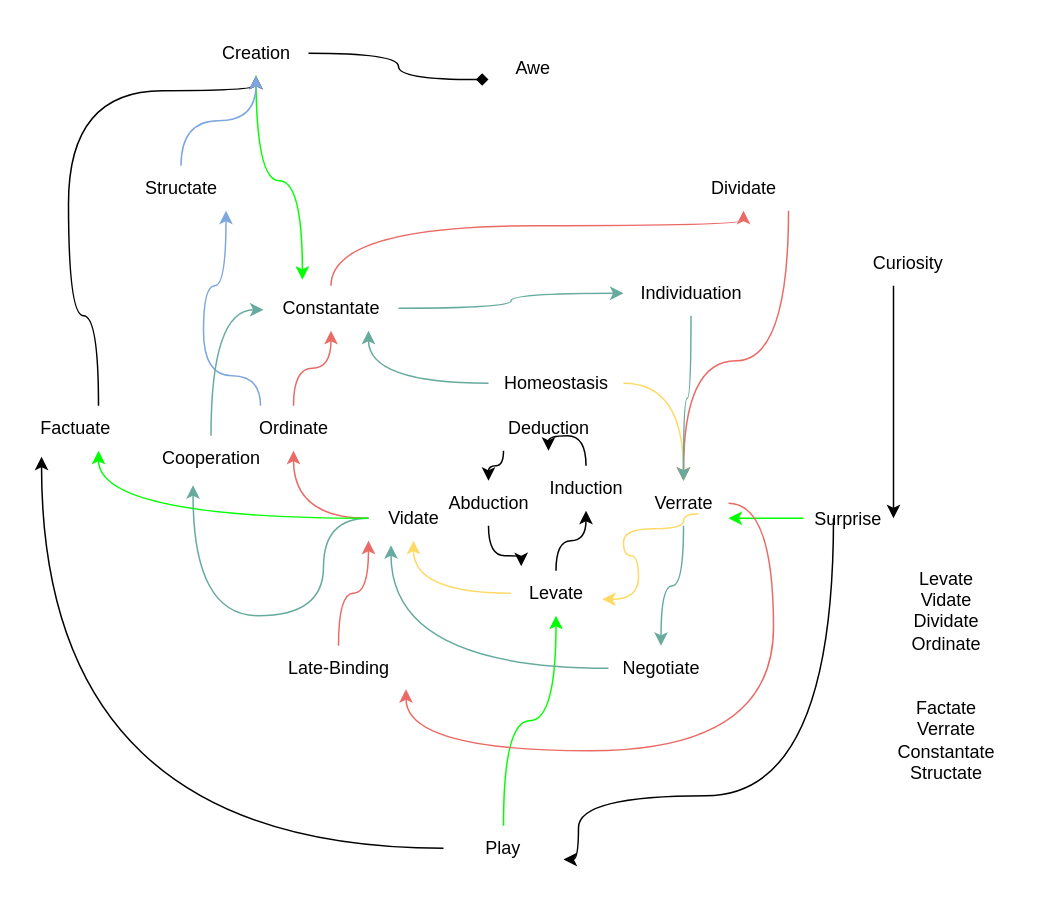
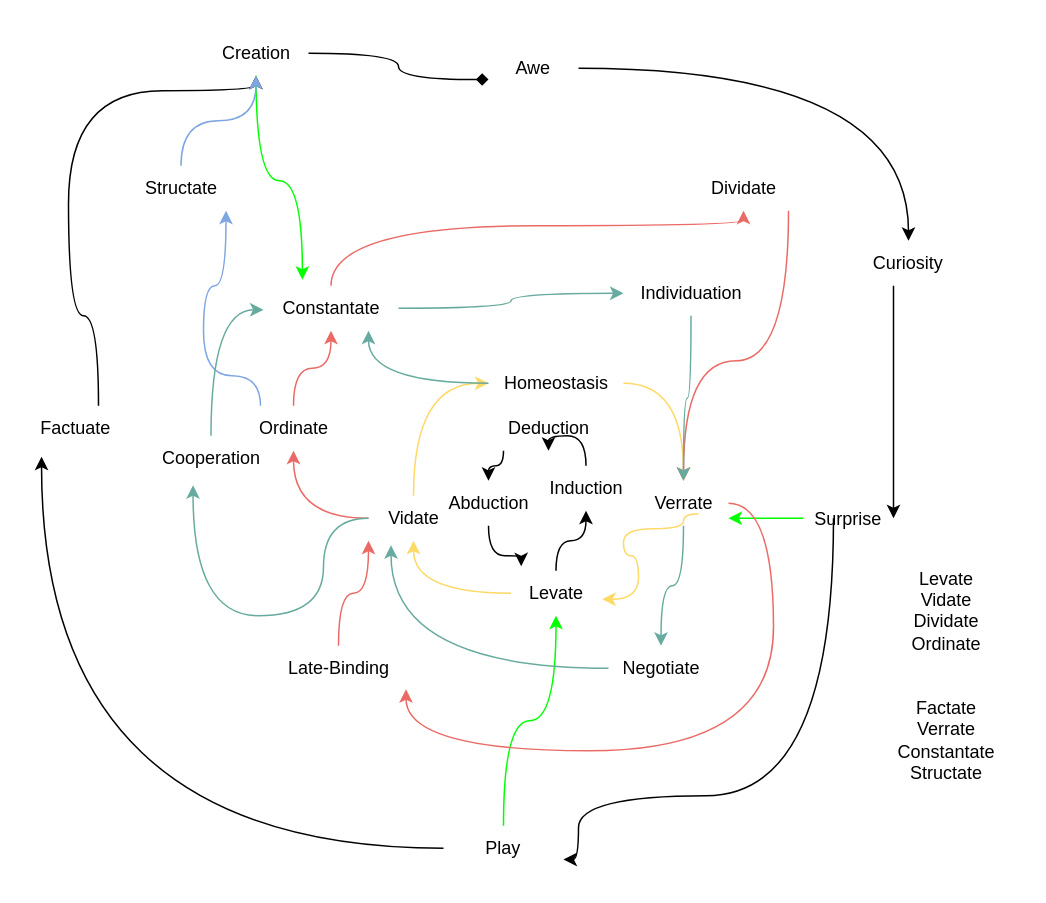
none -> (780, 92)
none -> (423, 427)
(216, 511) -> none
